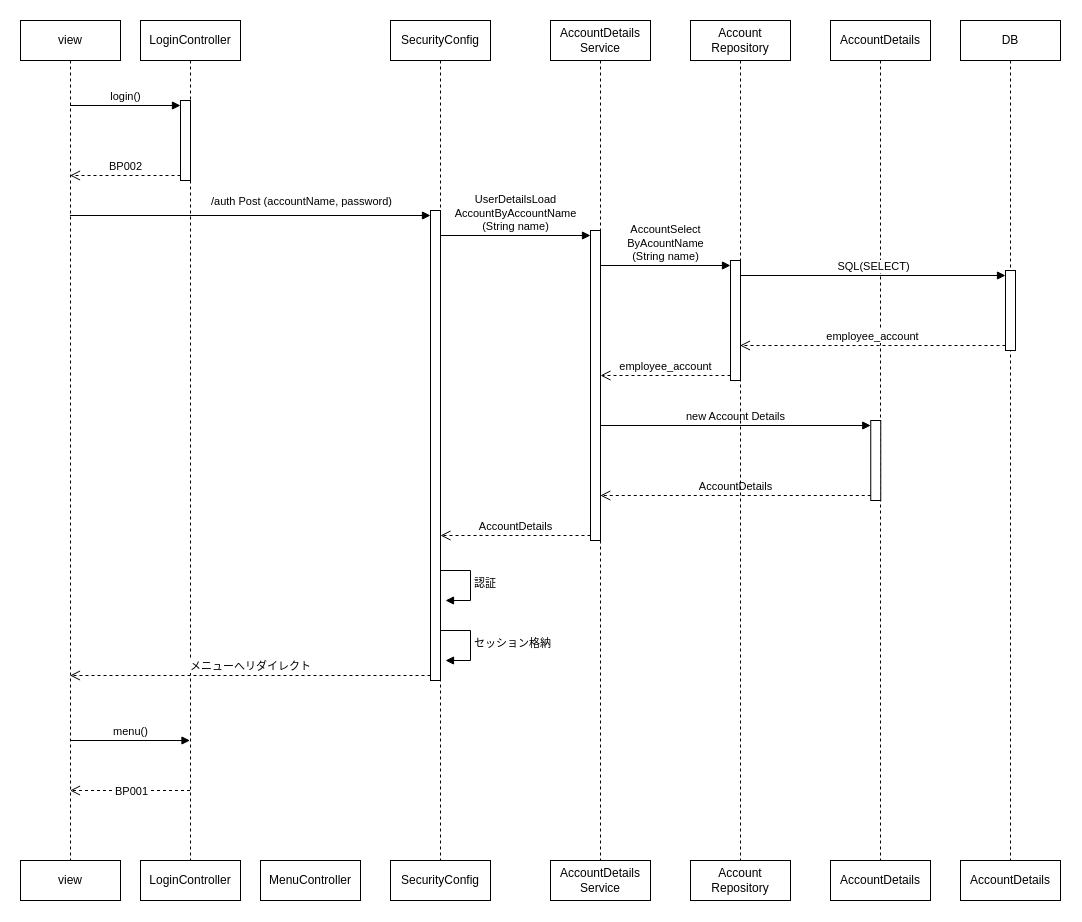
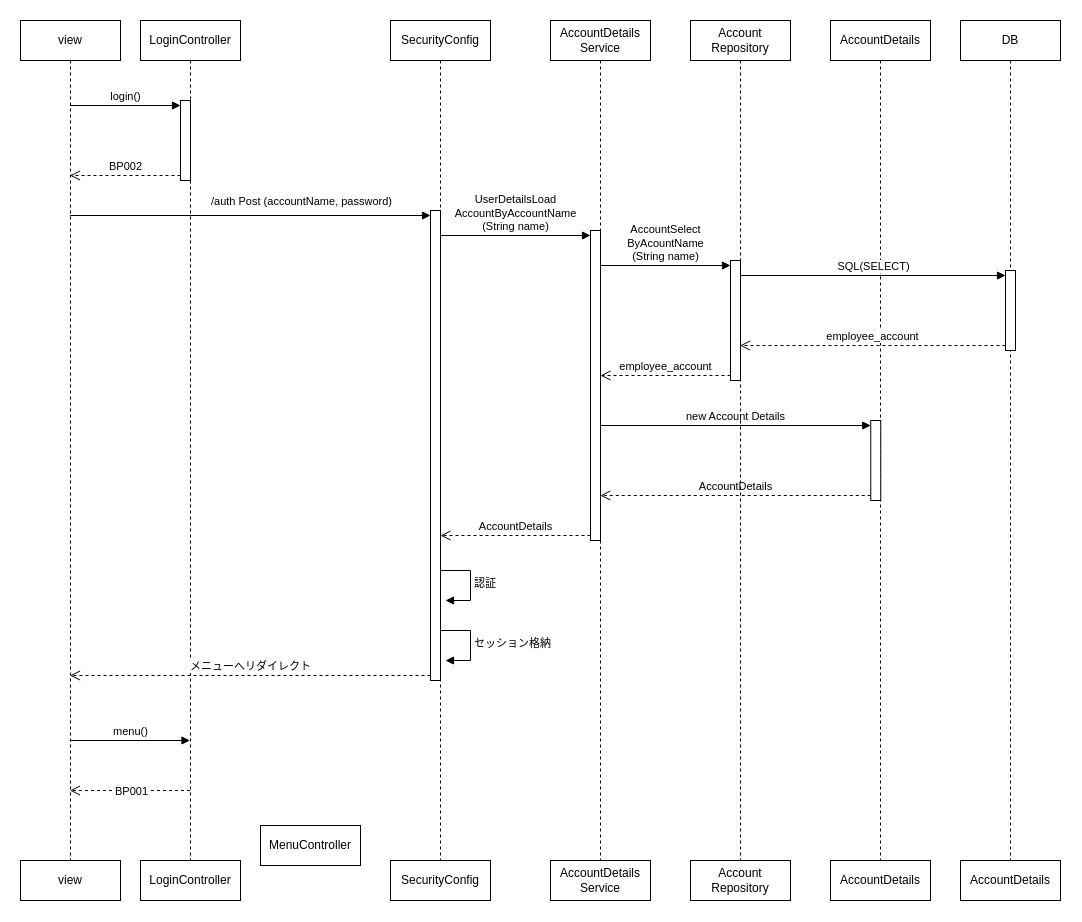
(311, 881) -> (311, 846)
